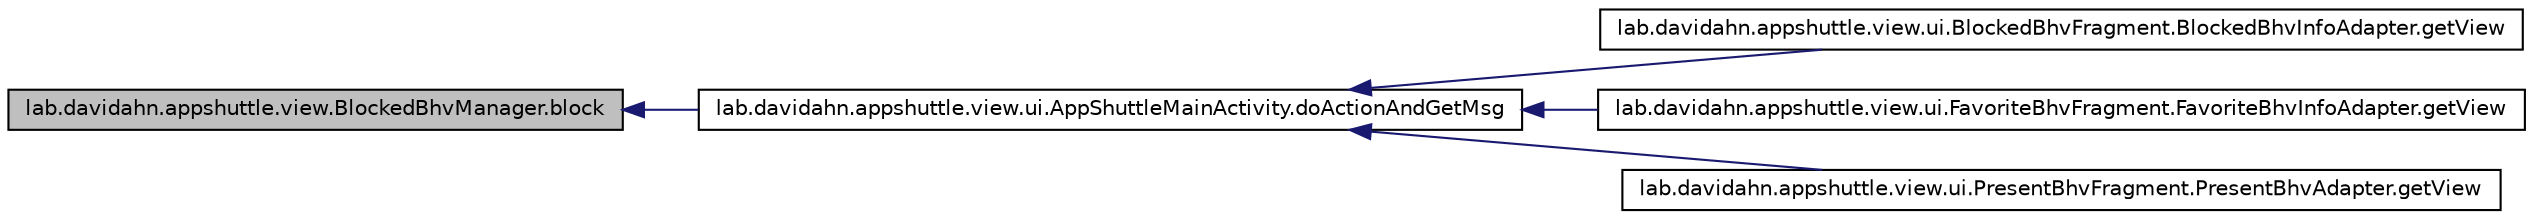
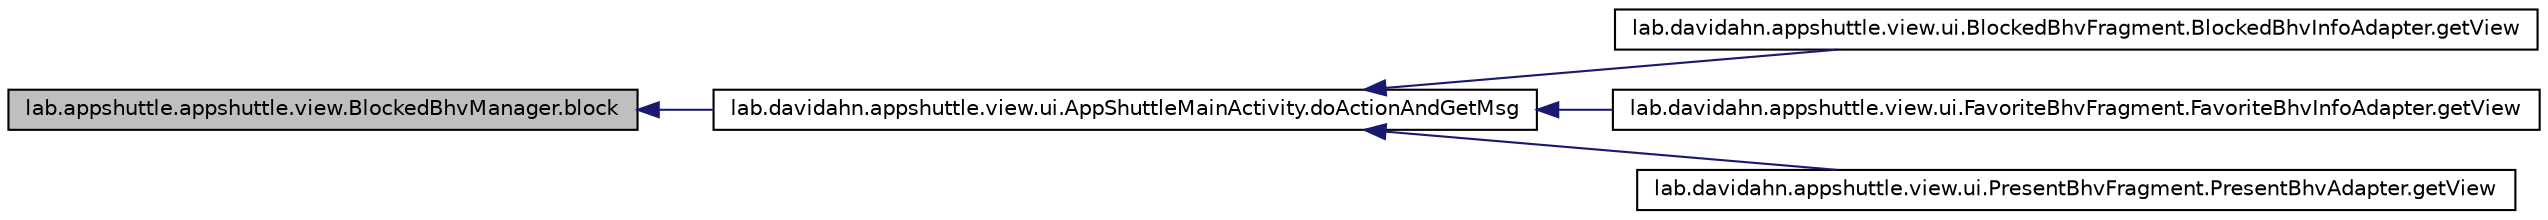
(316, 110) -> (323, 110)
